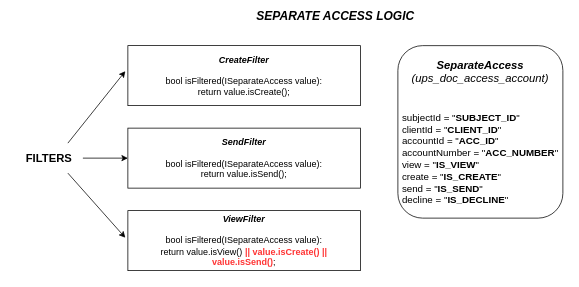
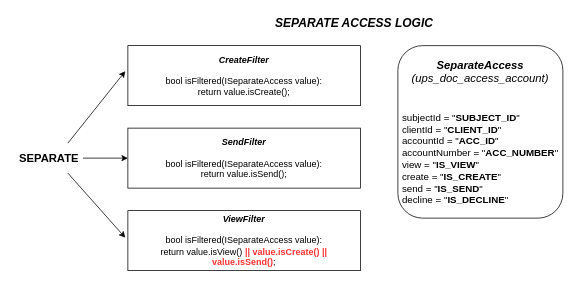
(336, 15) -> (354, 23)
(49, 158) -> (49, 158)
